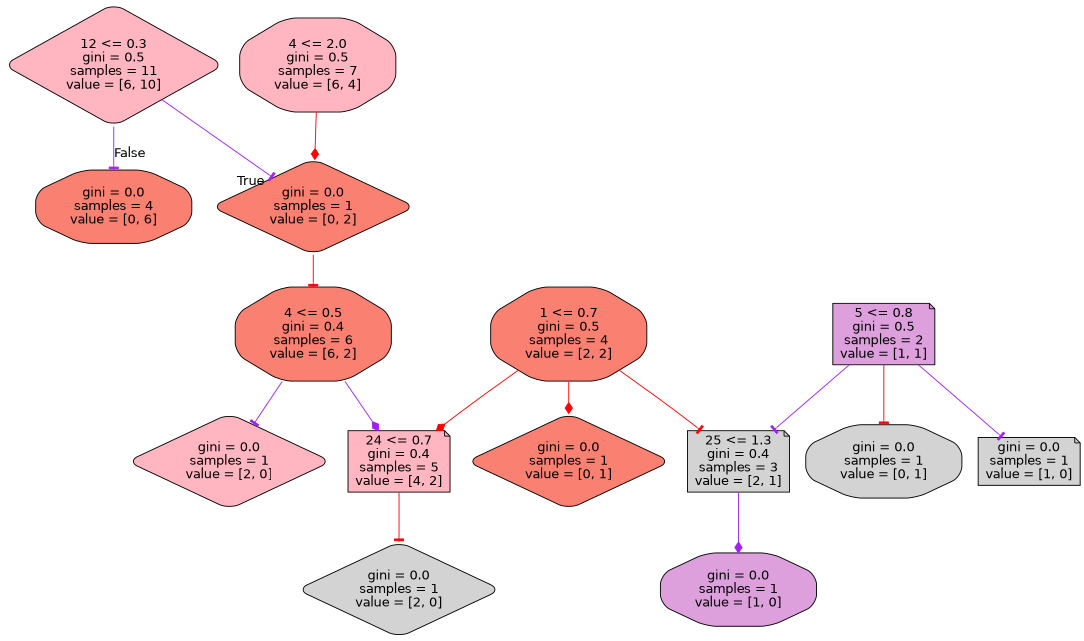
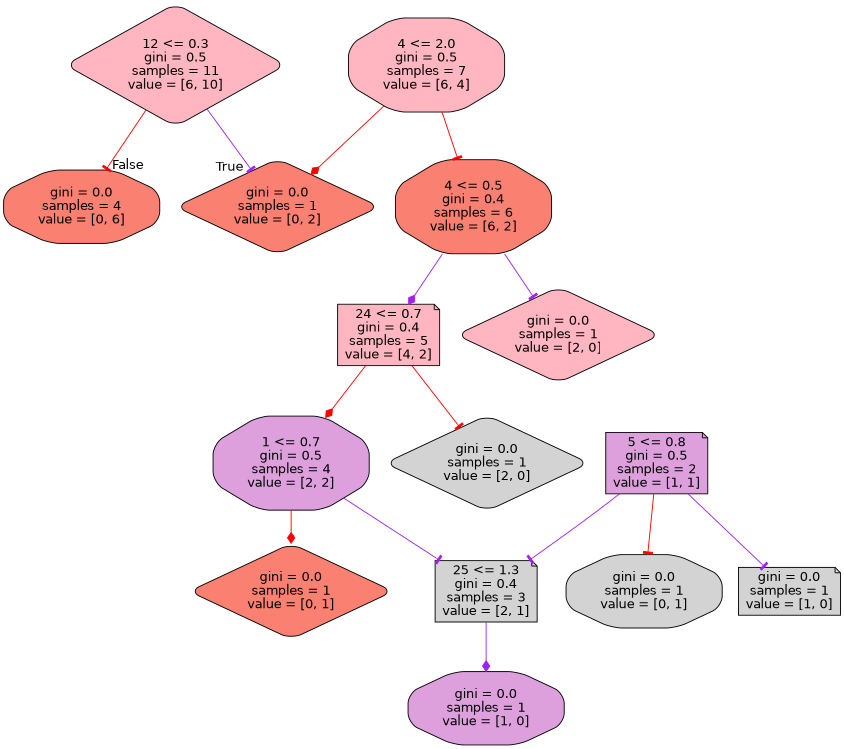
(114, 146) -> (127, 138)
(313, 269) -> (449, 134)
(569, 334) -> (291, 463)
(481, 397) -> (349, 387)
(659, 399) -> (390, 528)
